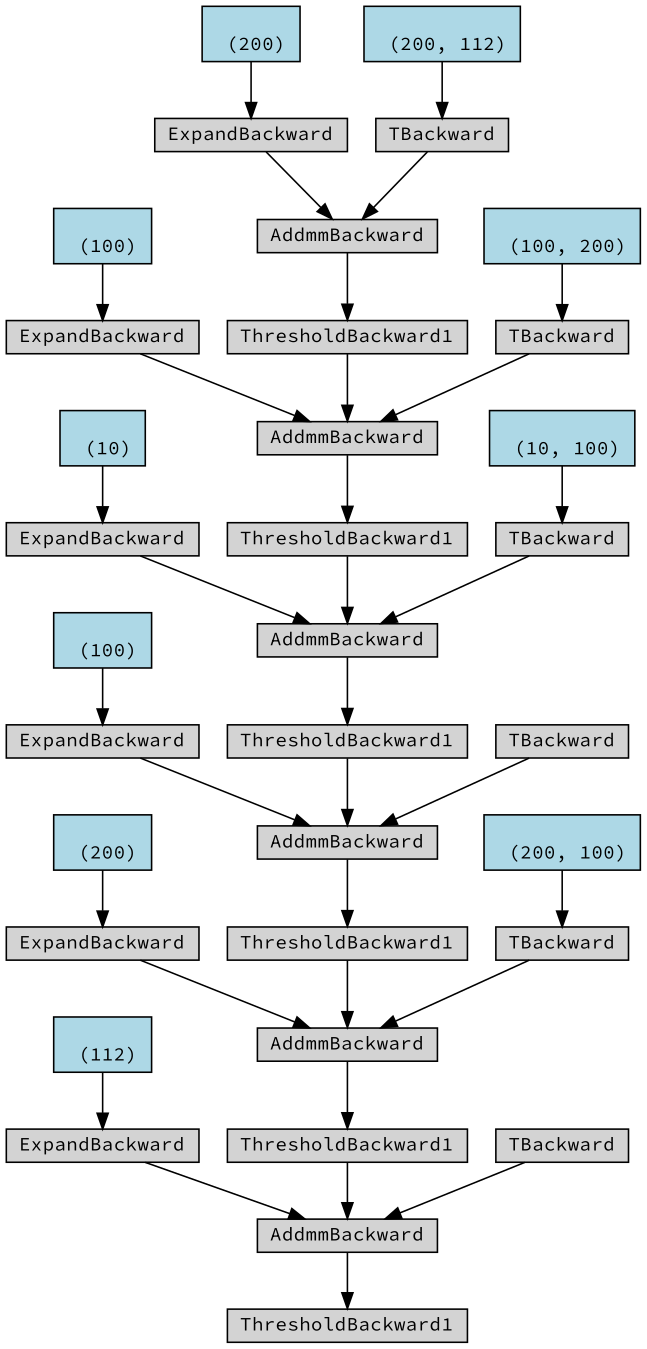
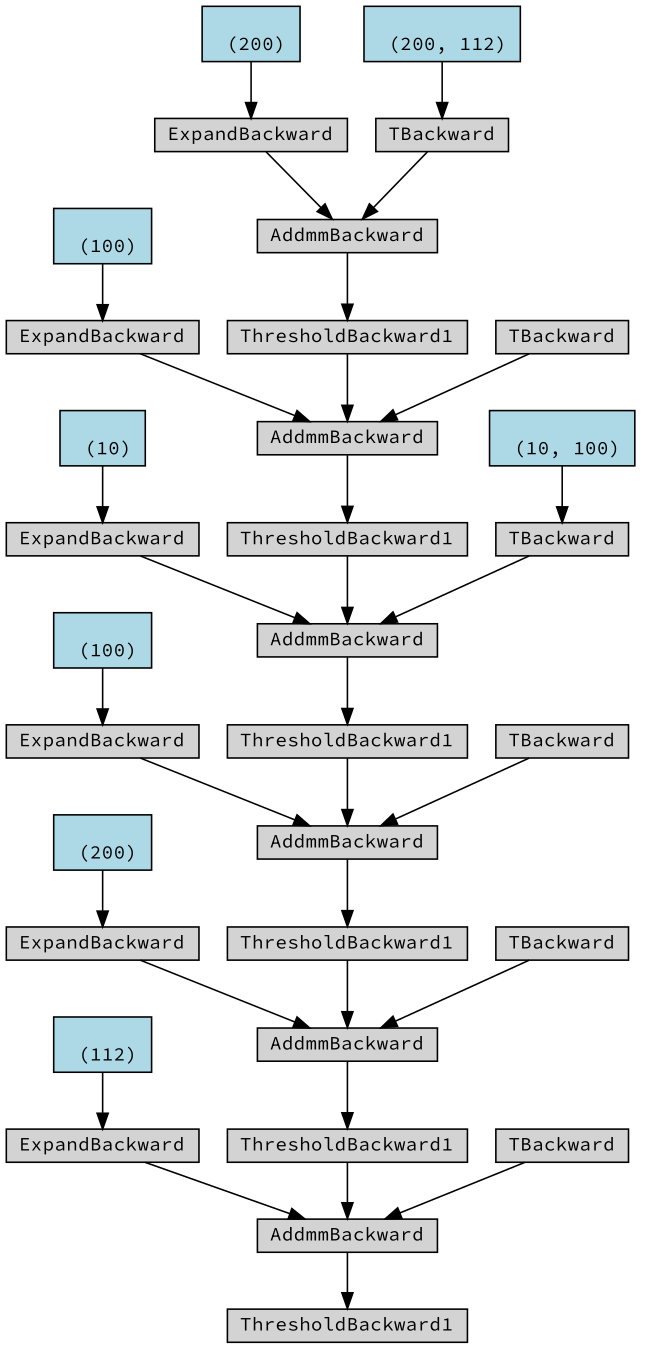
(562, 236) -> none
(562, 842) -> none
